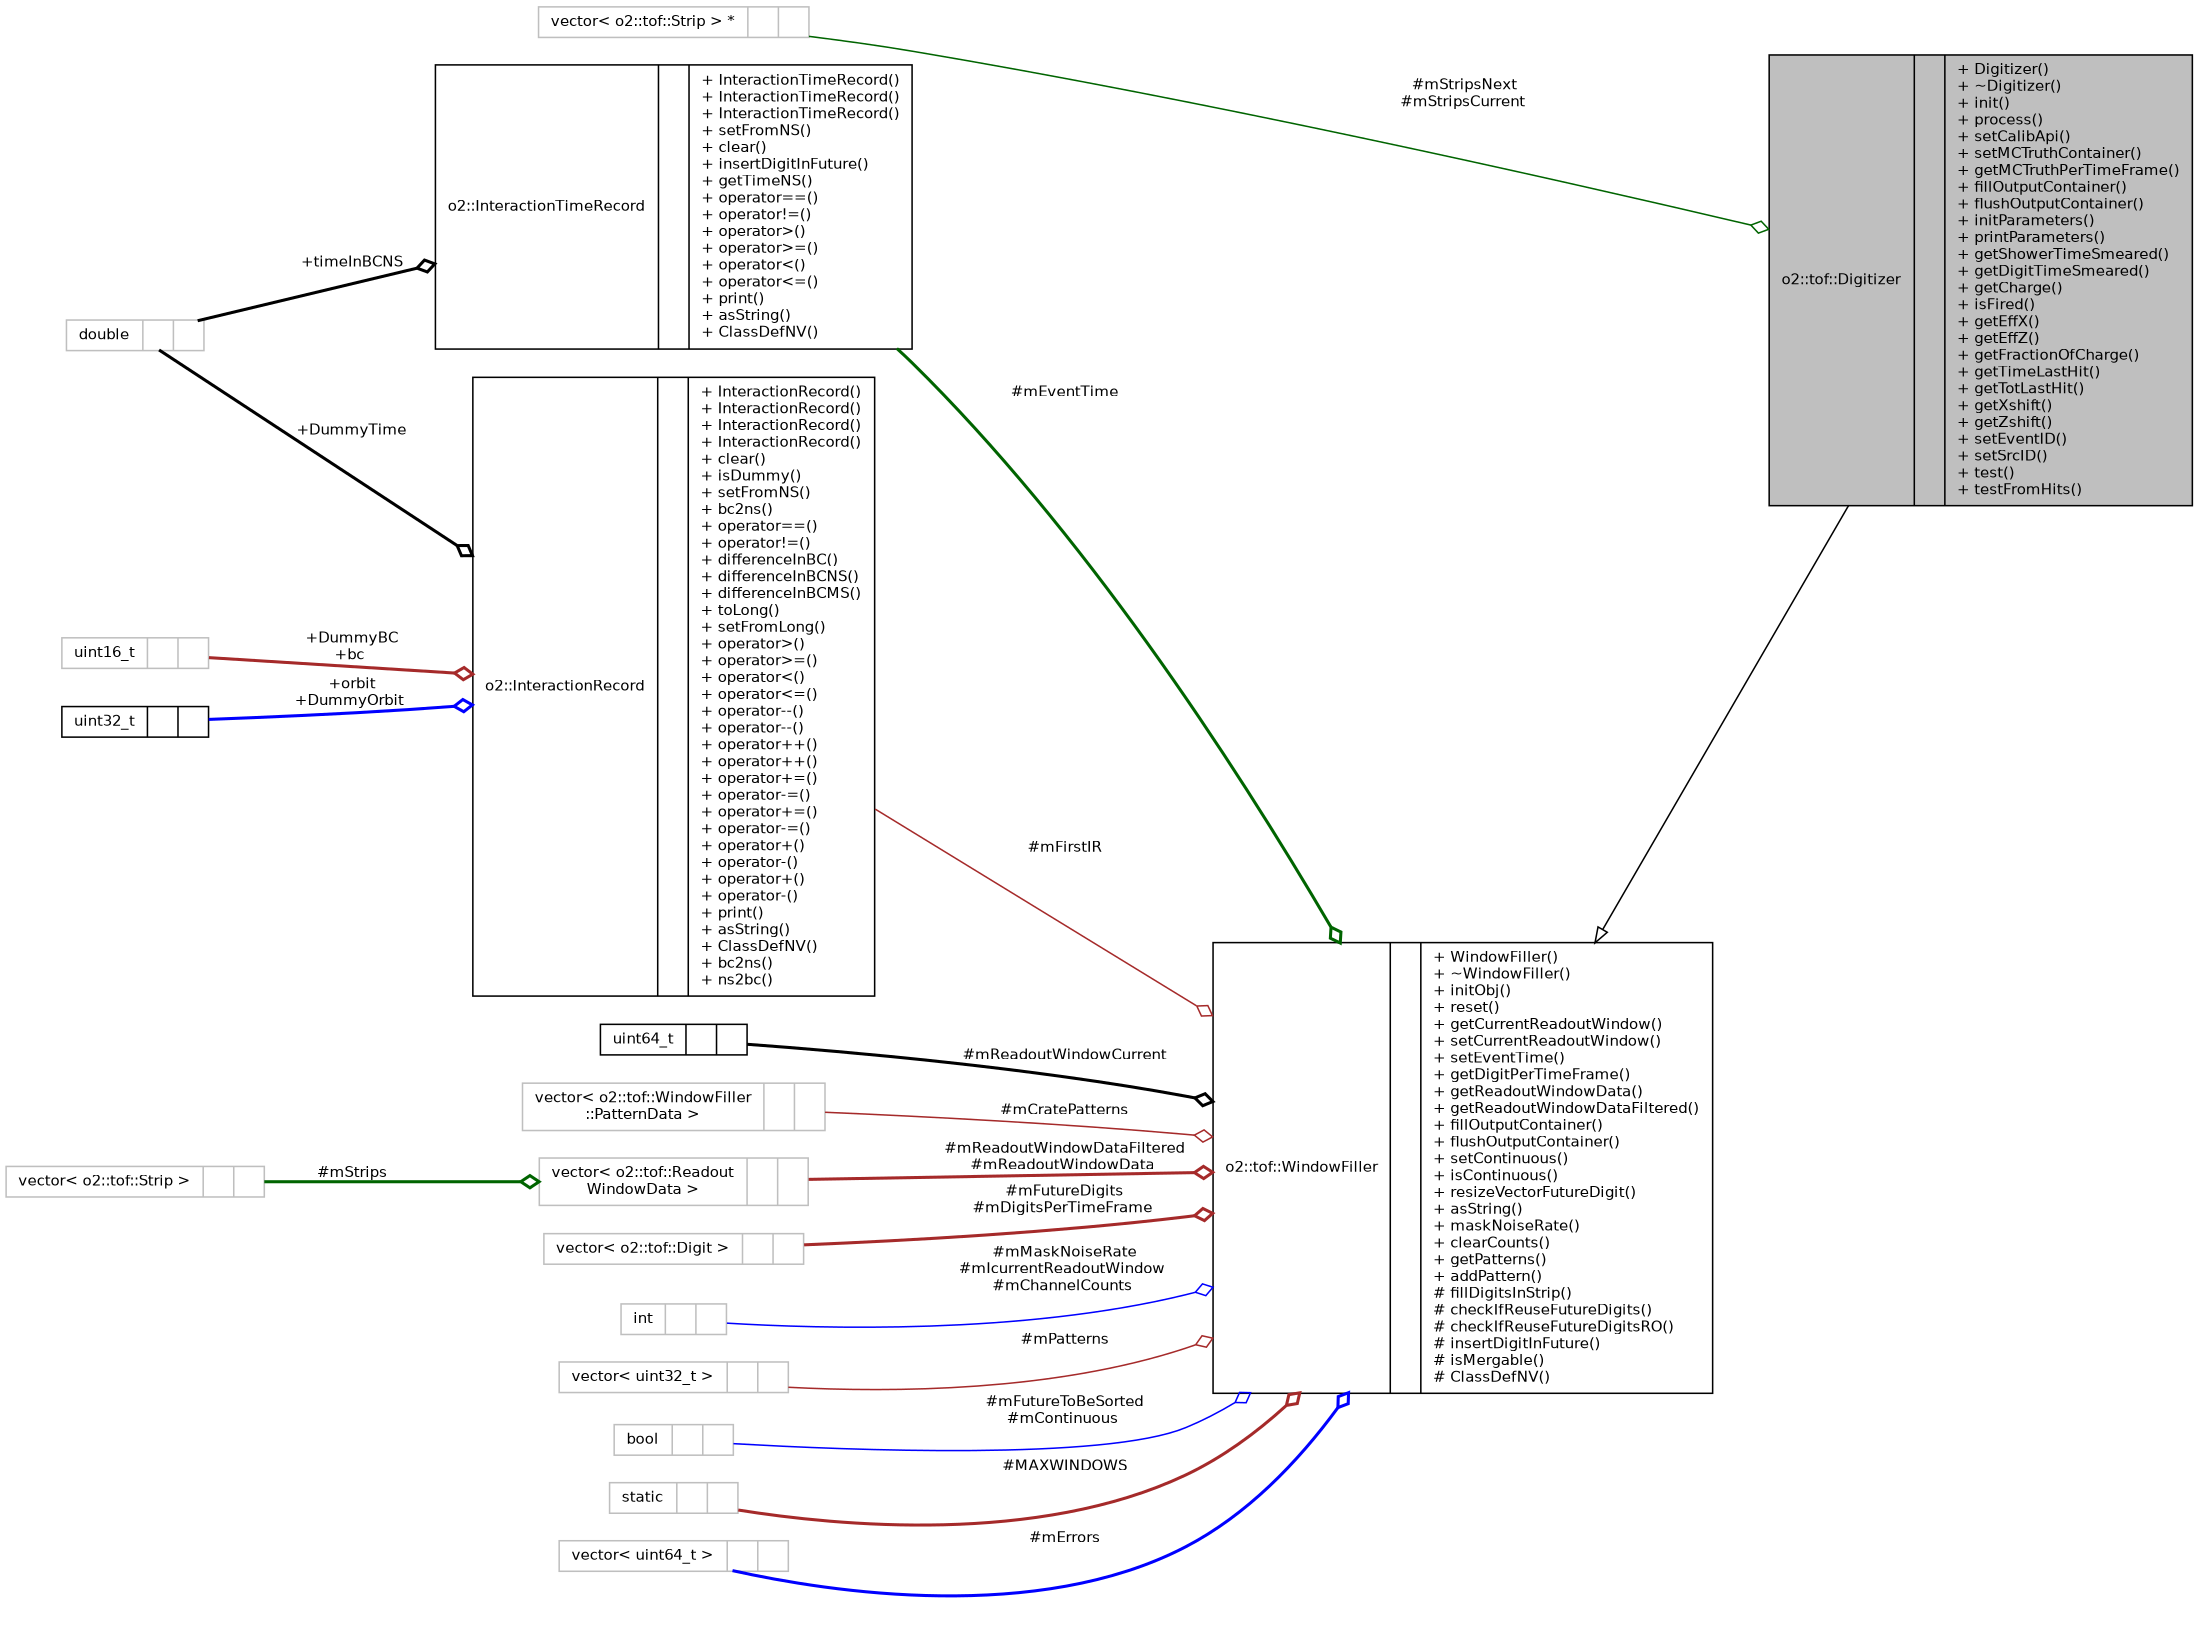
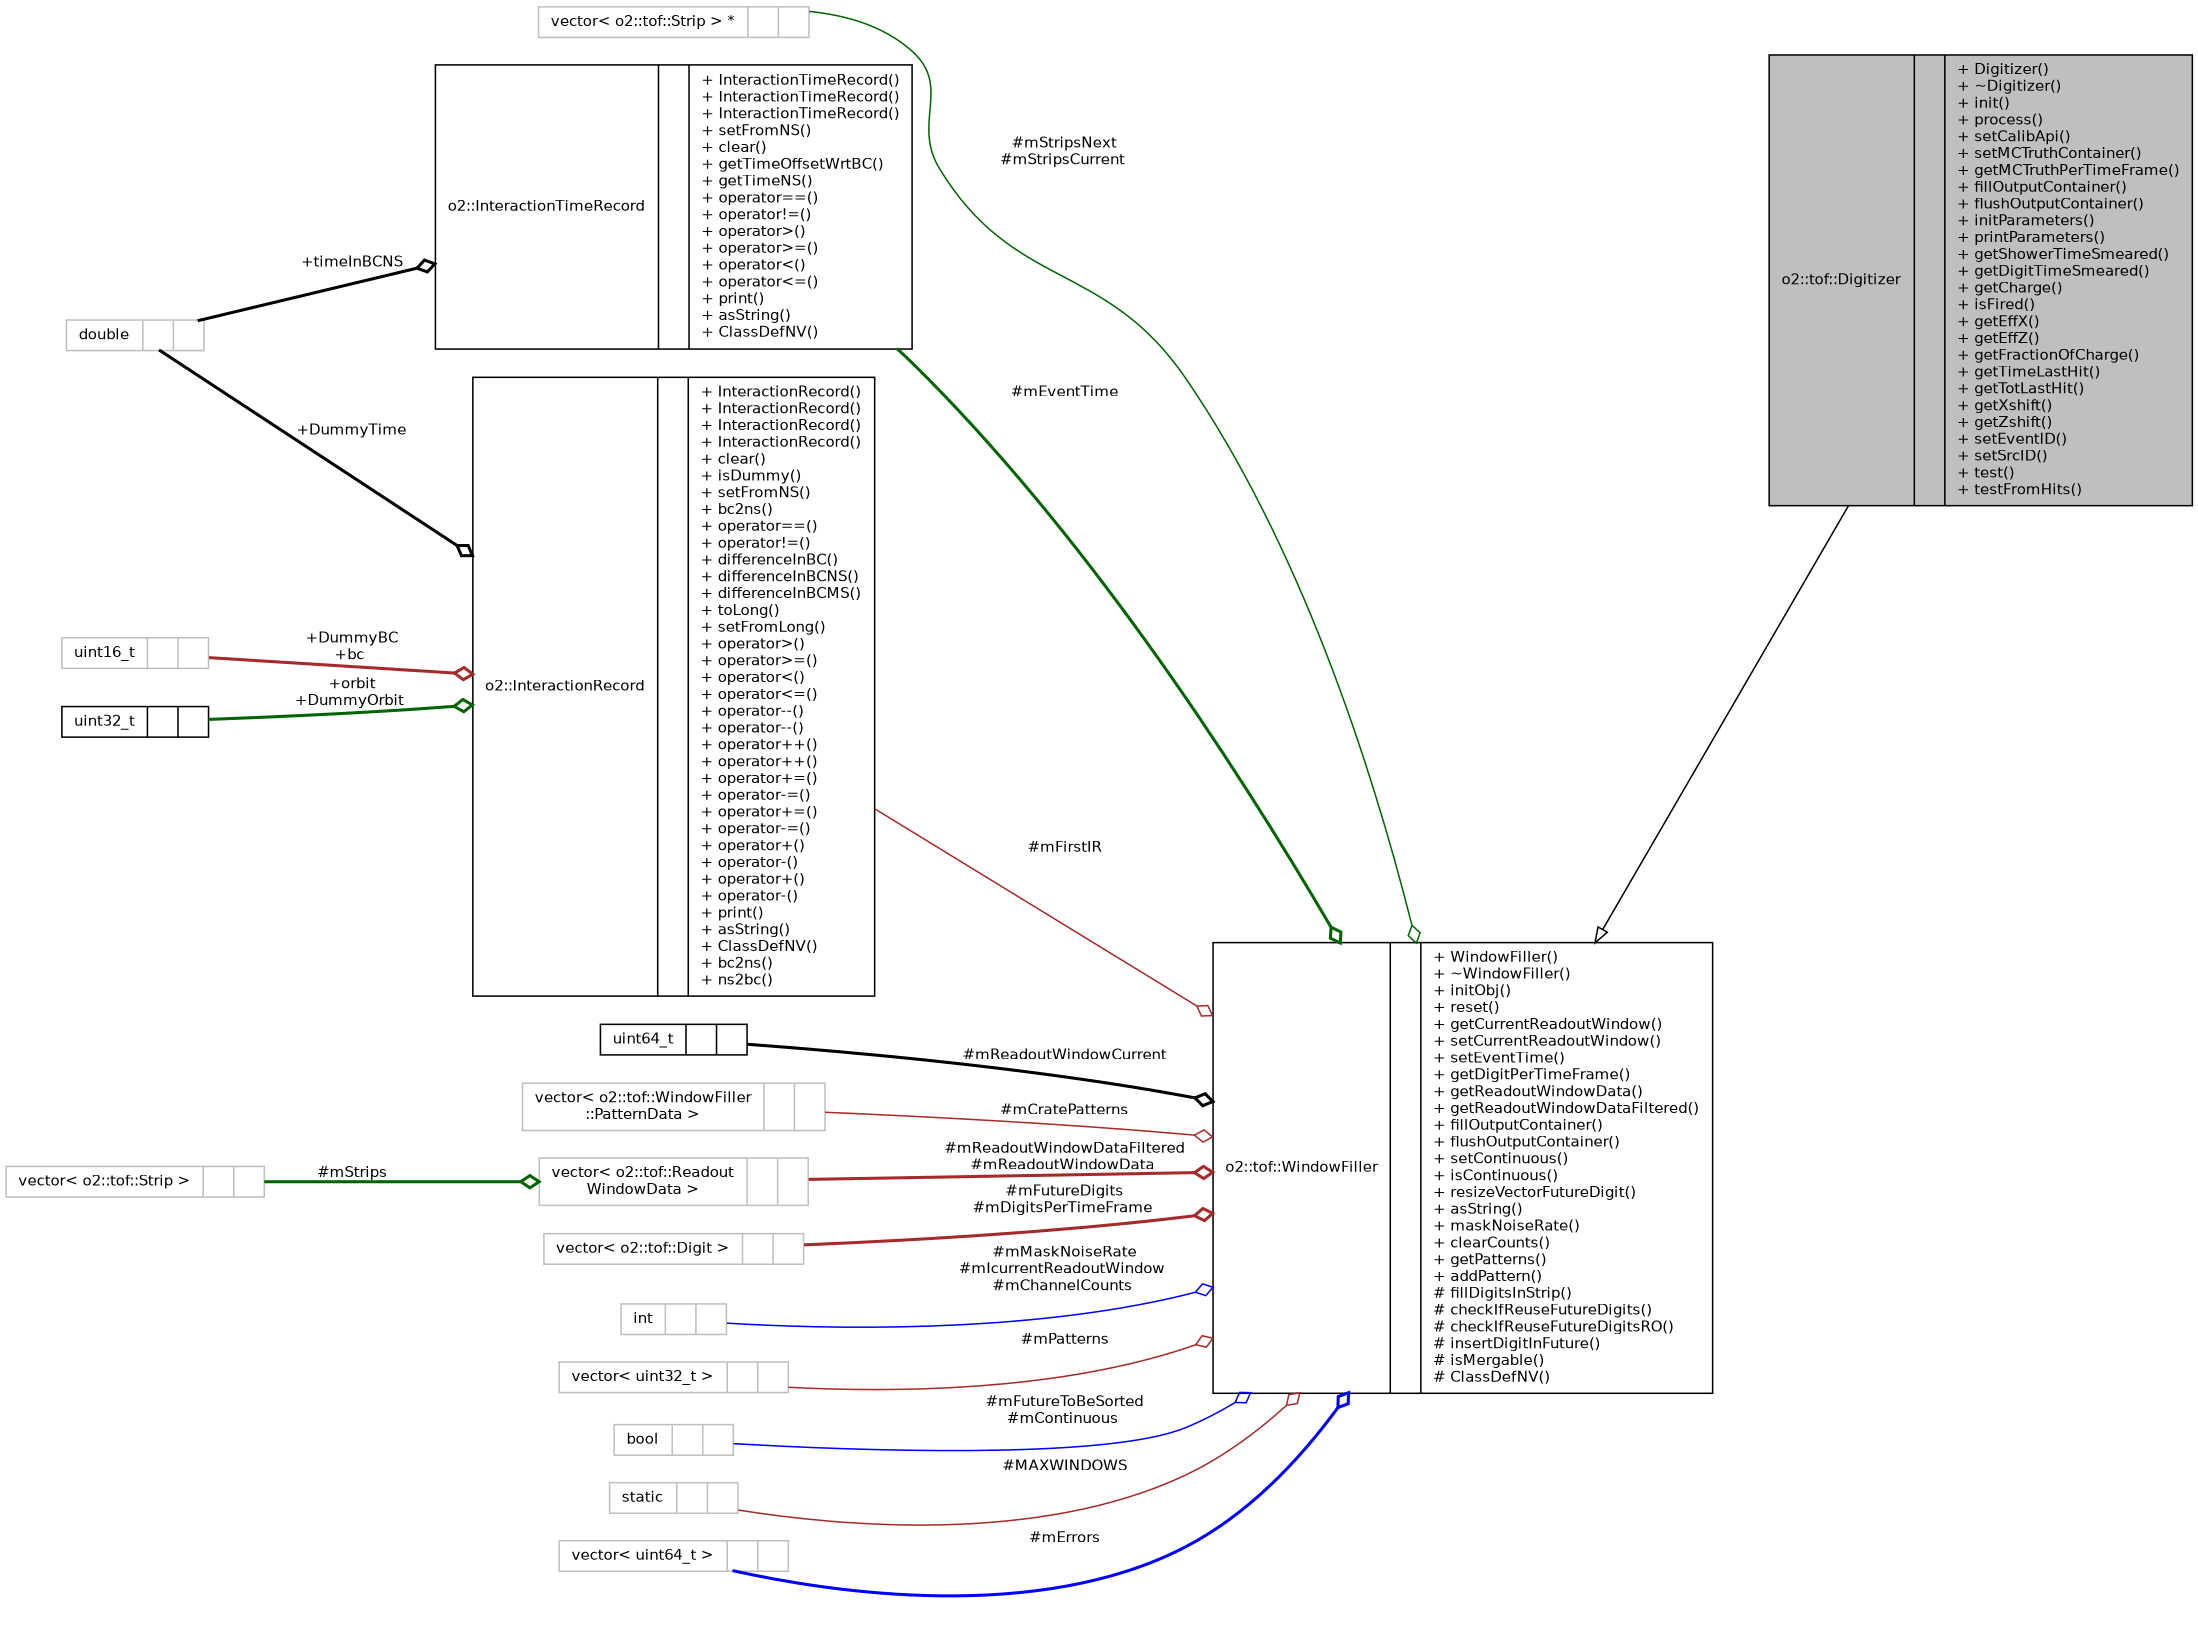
(1282, 121) -> (1194, 391)
(785, 164) -> (793, 164)
(331, 714) -> (331, 714)
(1026, 1518) -> (1026, 1518)
